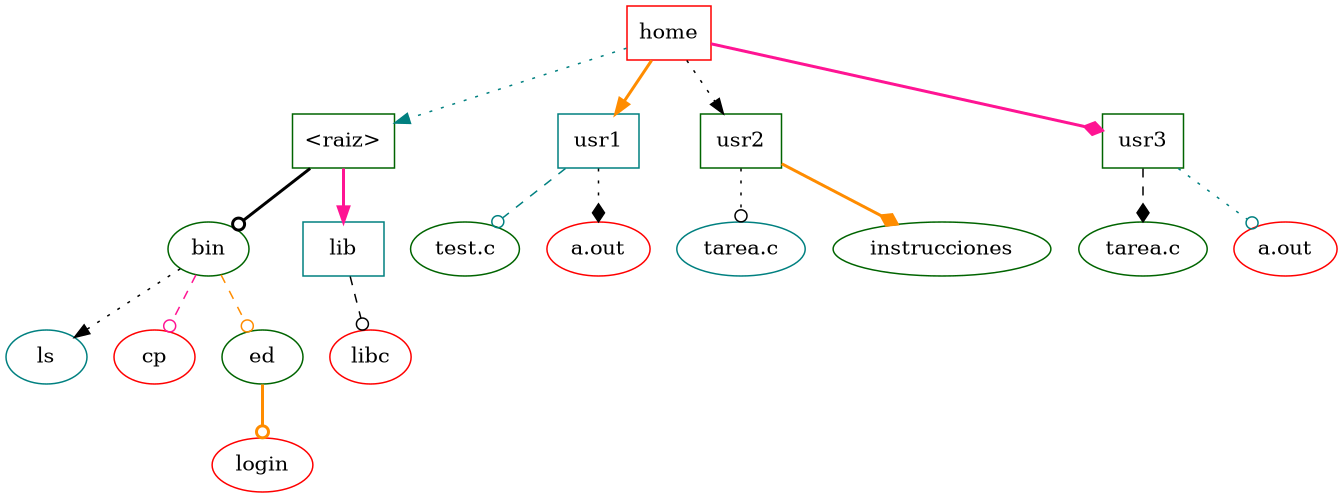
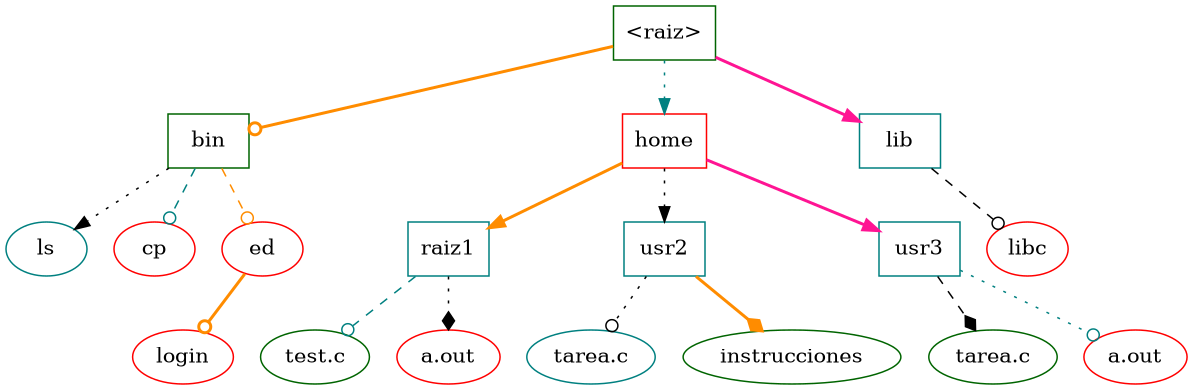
(518, 83) -> (664, 80)
(898, 85) -> (786, 192)
(598, 141) -> (448, 249)
(741, 141) -> (664, 249)
(1143, 141) -> (920, 249)
(277, 194) -> (437, 87)
(208, 249) -> (208, 141)
(184, 298) -> (184, 190)
(262, 357) -> (262, 249)
